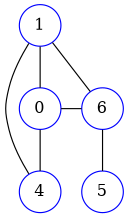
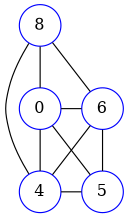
(40, 25) -> (40, 25)
none -> (67, 144)
none -> (76, 144)
none -> (71, 192)
